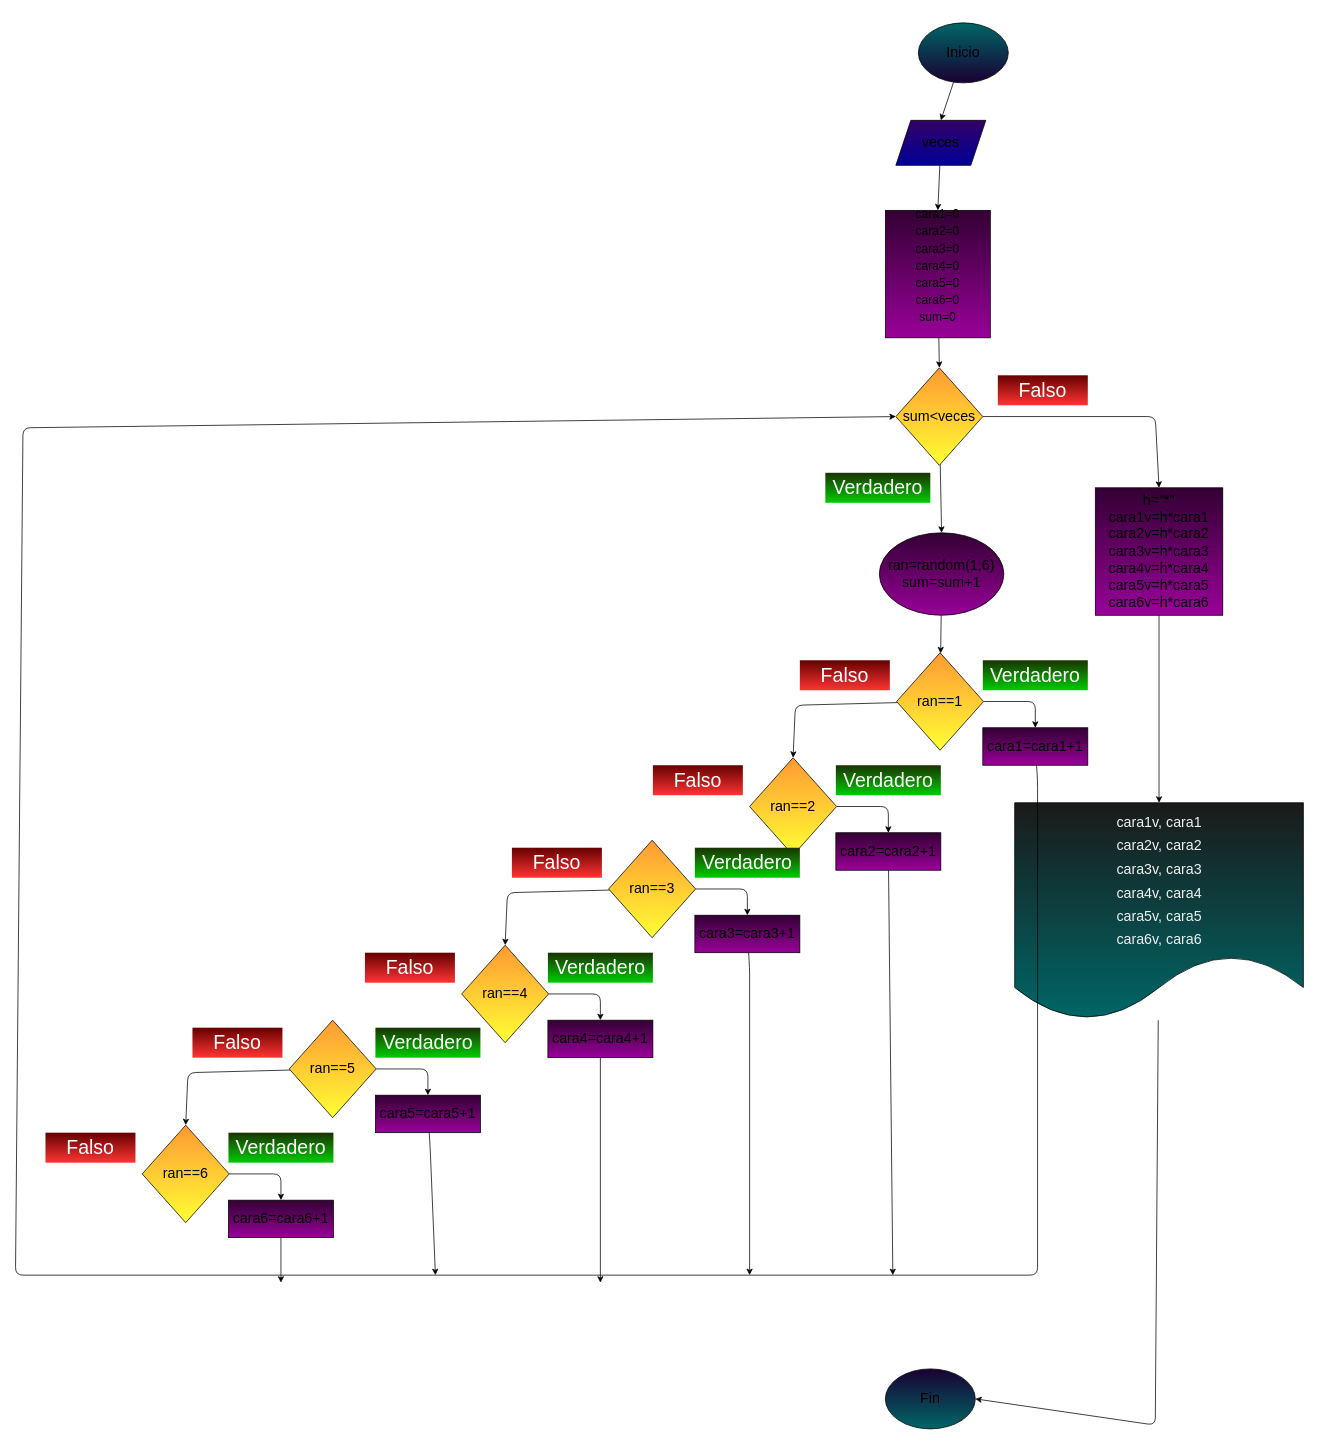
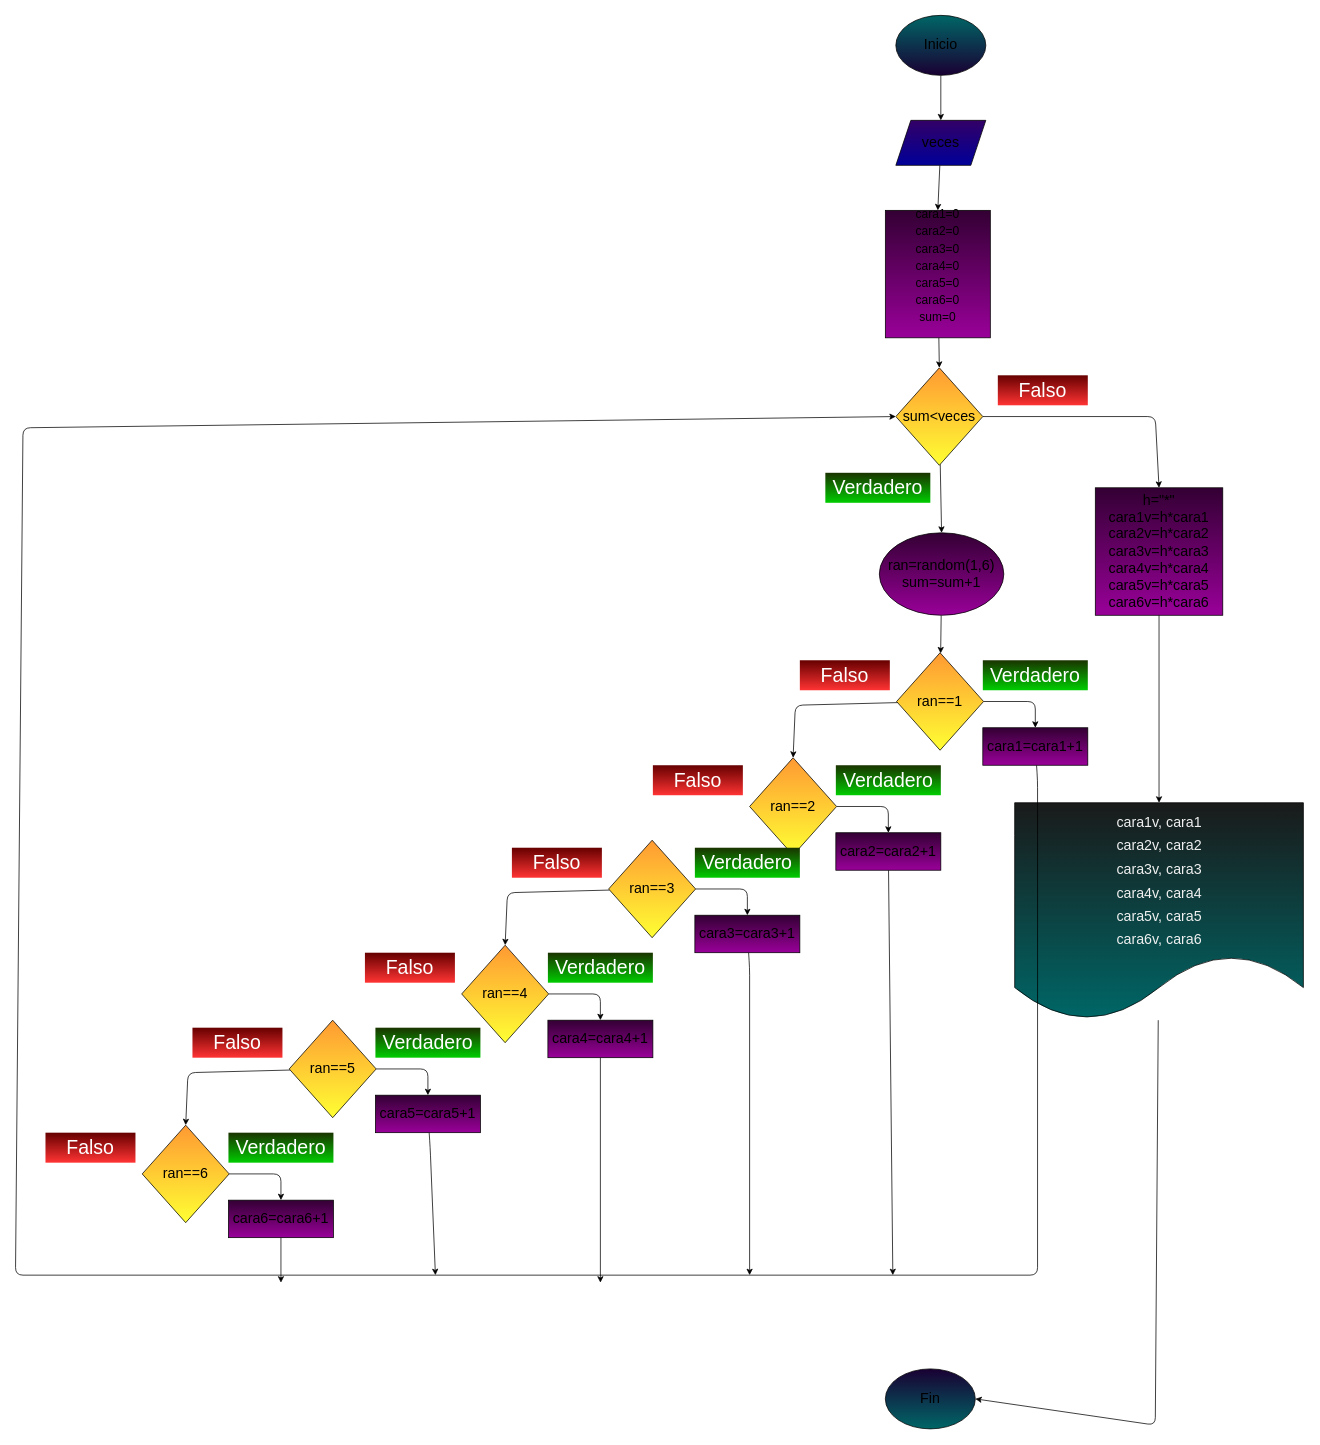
(963, 53) -> (941, 45)
